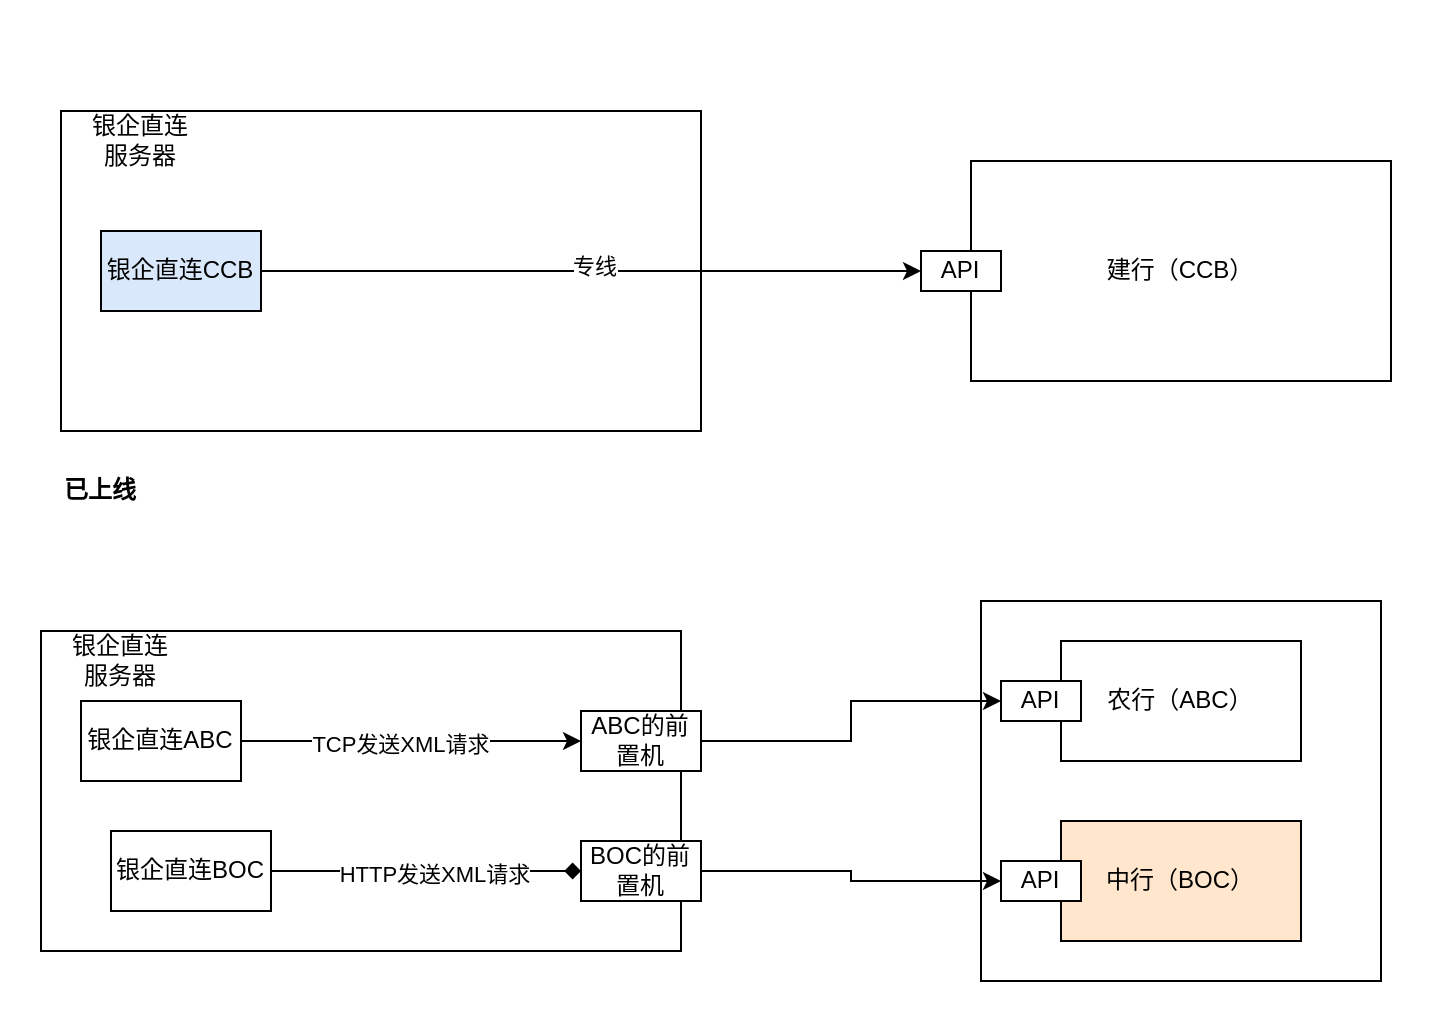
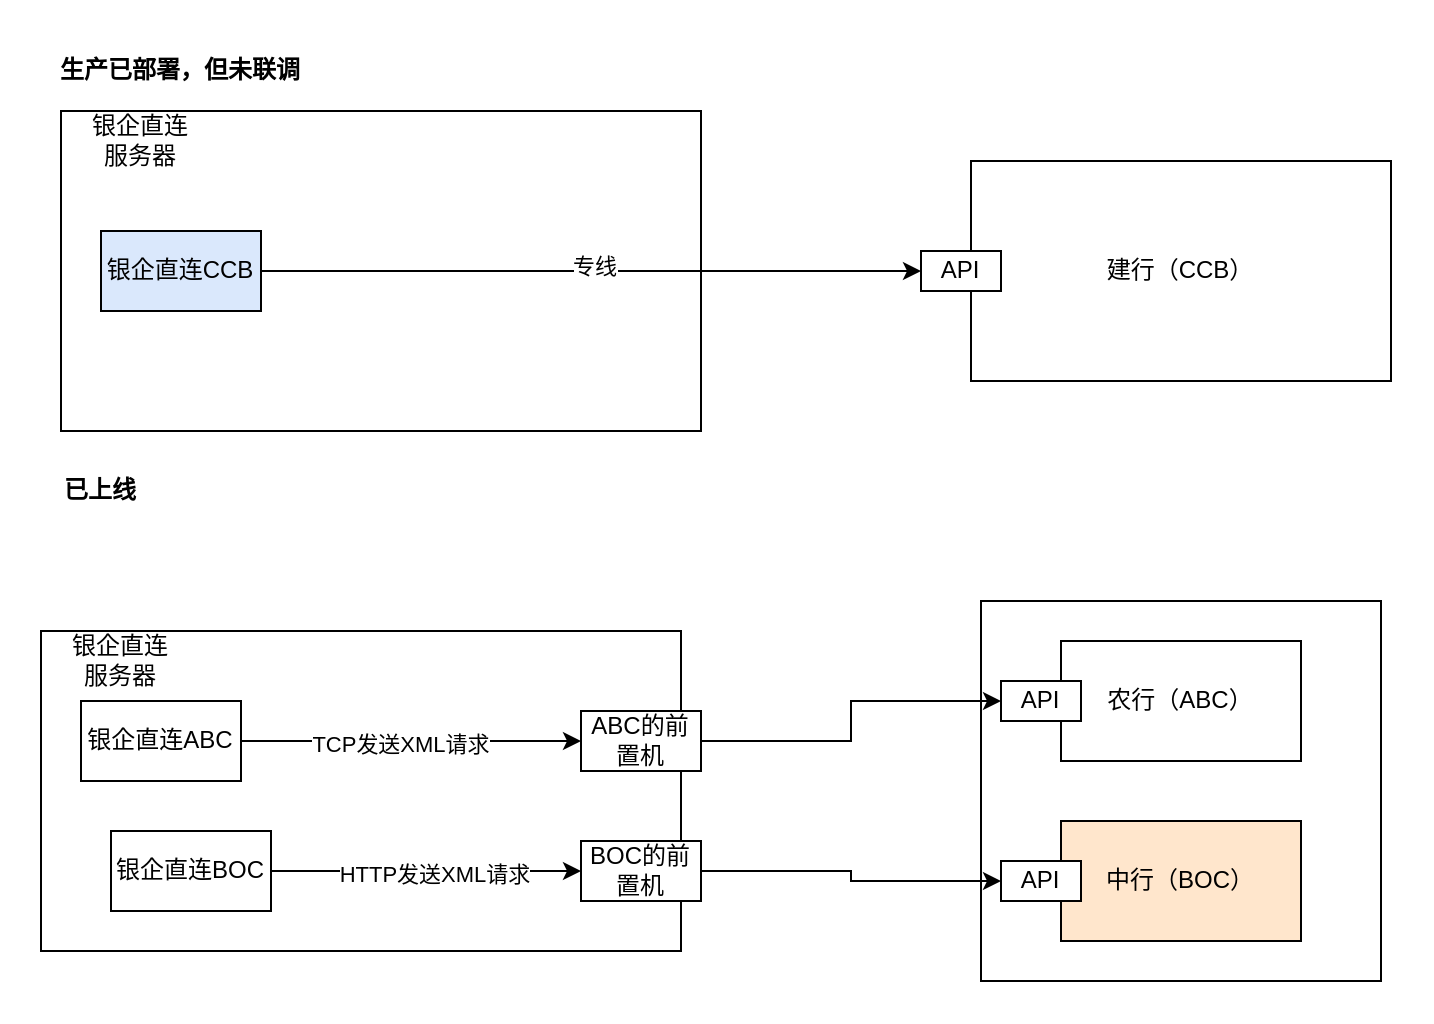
none -> (181, 71)
(564, 871) -> (565, 871)
